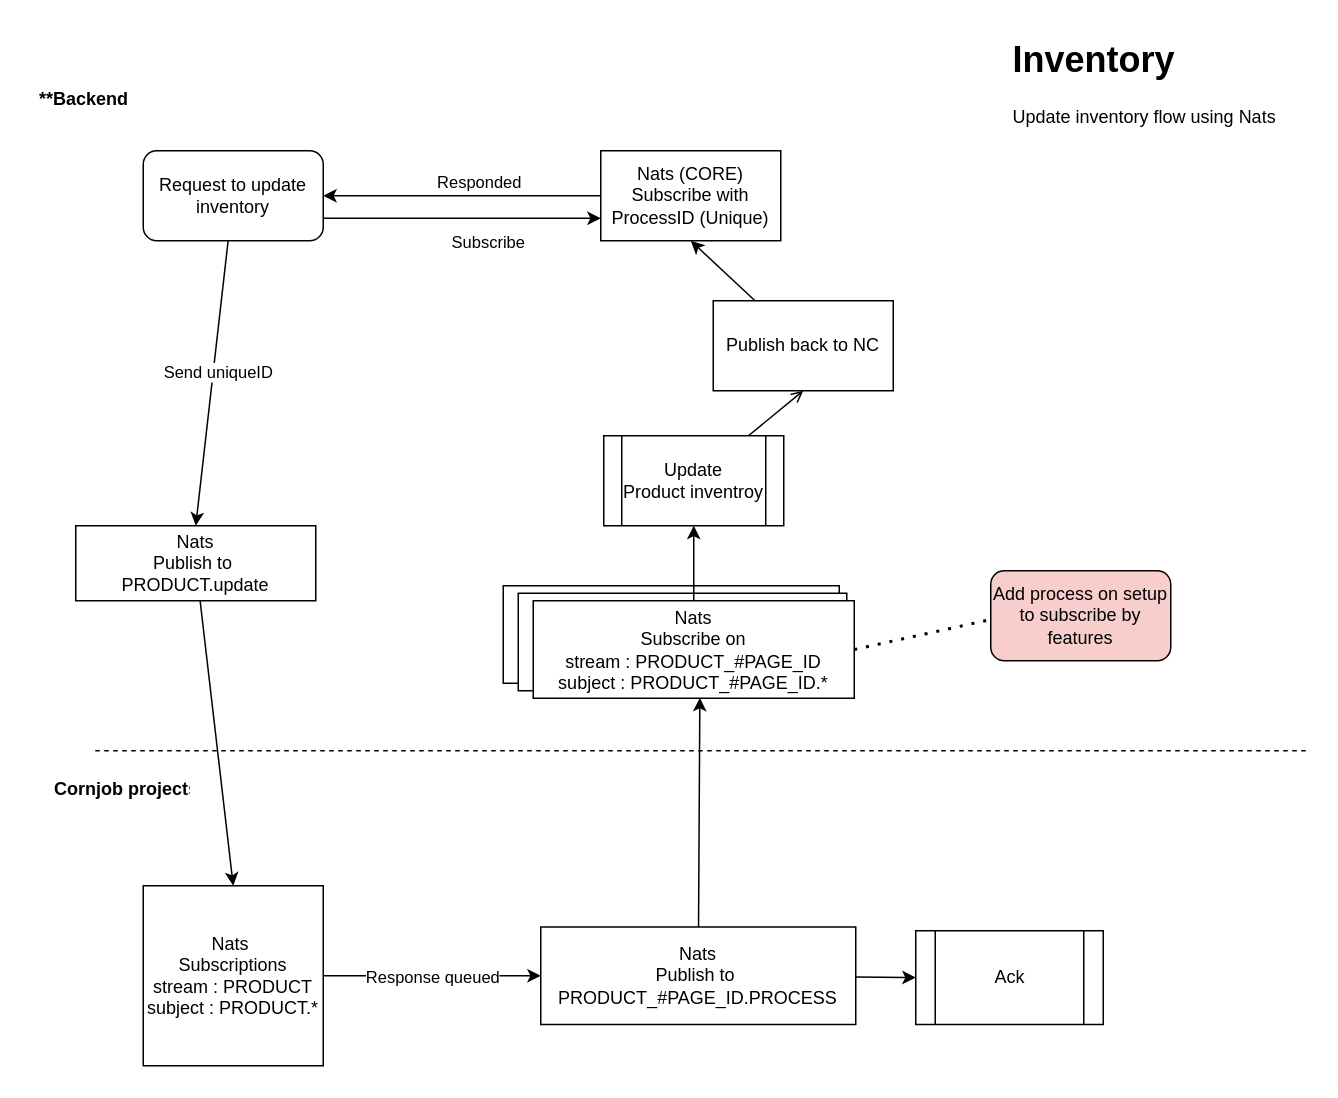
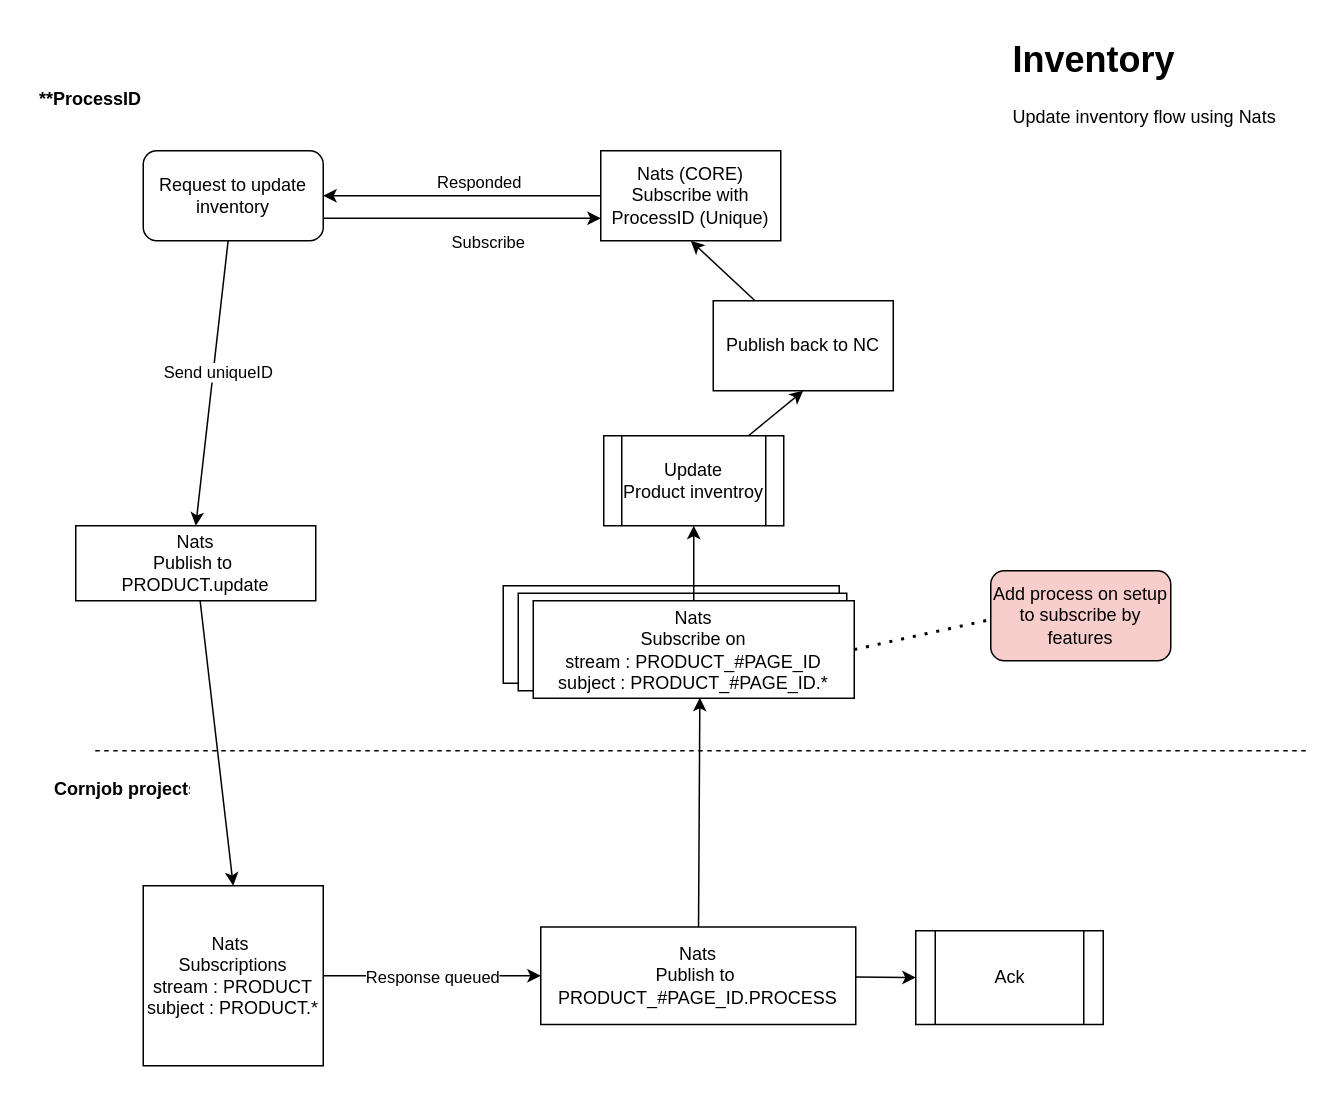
(84, 99) -> (94, 99)
(797, 396) -> (794, 398)
